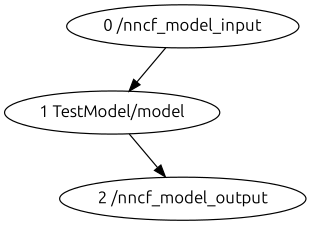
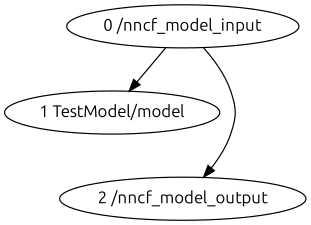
(143, 151) -> (235, 106)
